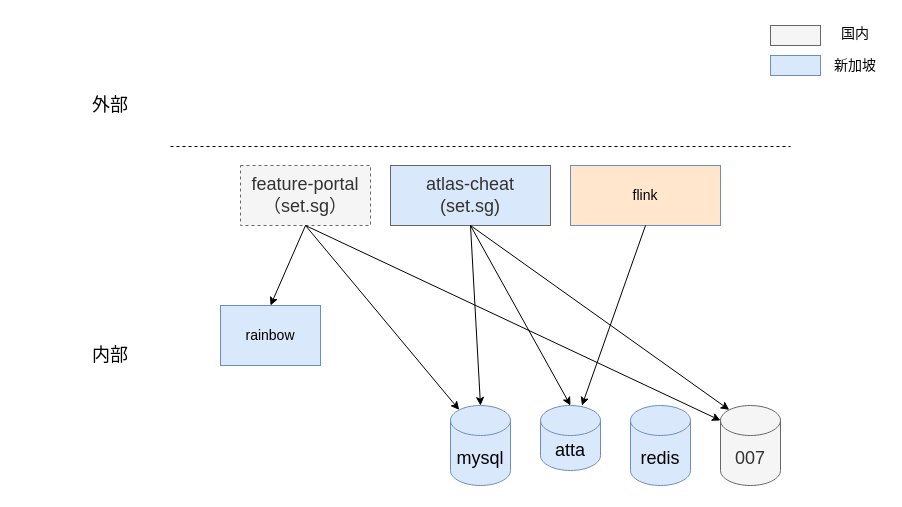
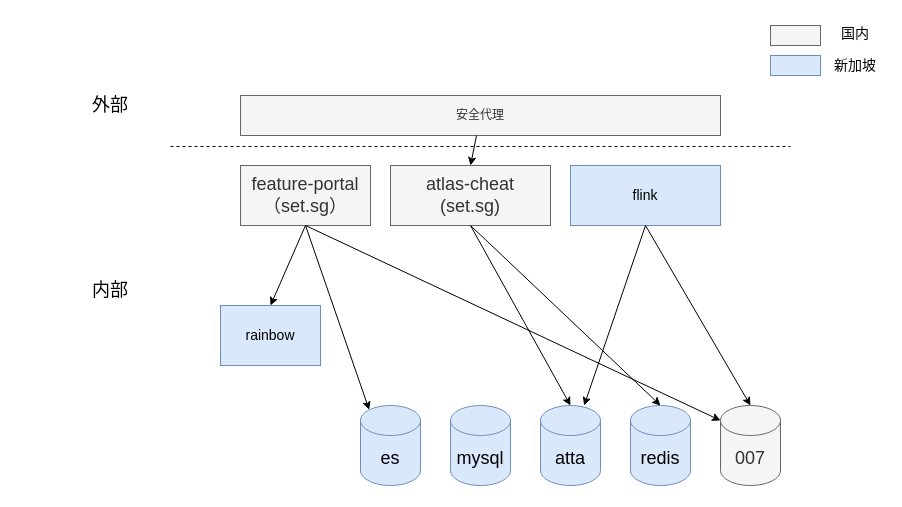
none -> (481, 116)
none -> (474, 148)
(306, 196) -> (306, 196)
(471, 196) -> (471, 196)
(646, 196) -> (646, 196)
none -> (554, 305)
(475, 314) -> none
none -> (697, 314)
(381, 316) -> none
none -> (337, 318)
(601, 318) -> none
(111, 356) -> (111, 291)
(571, 438) -> (571, 446)
none -> (391, 446)
